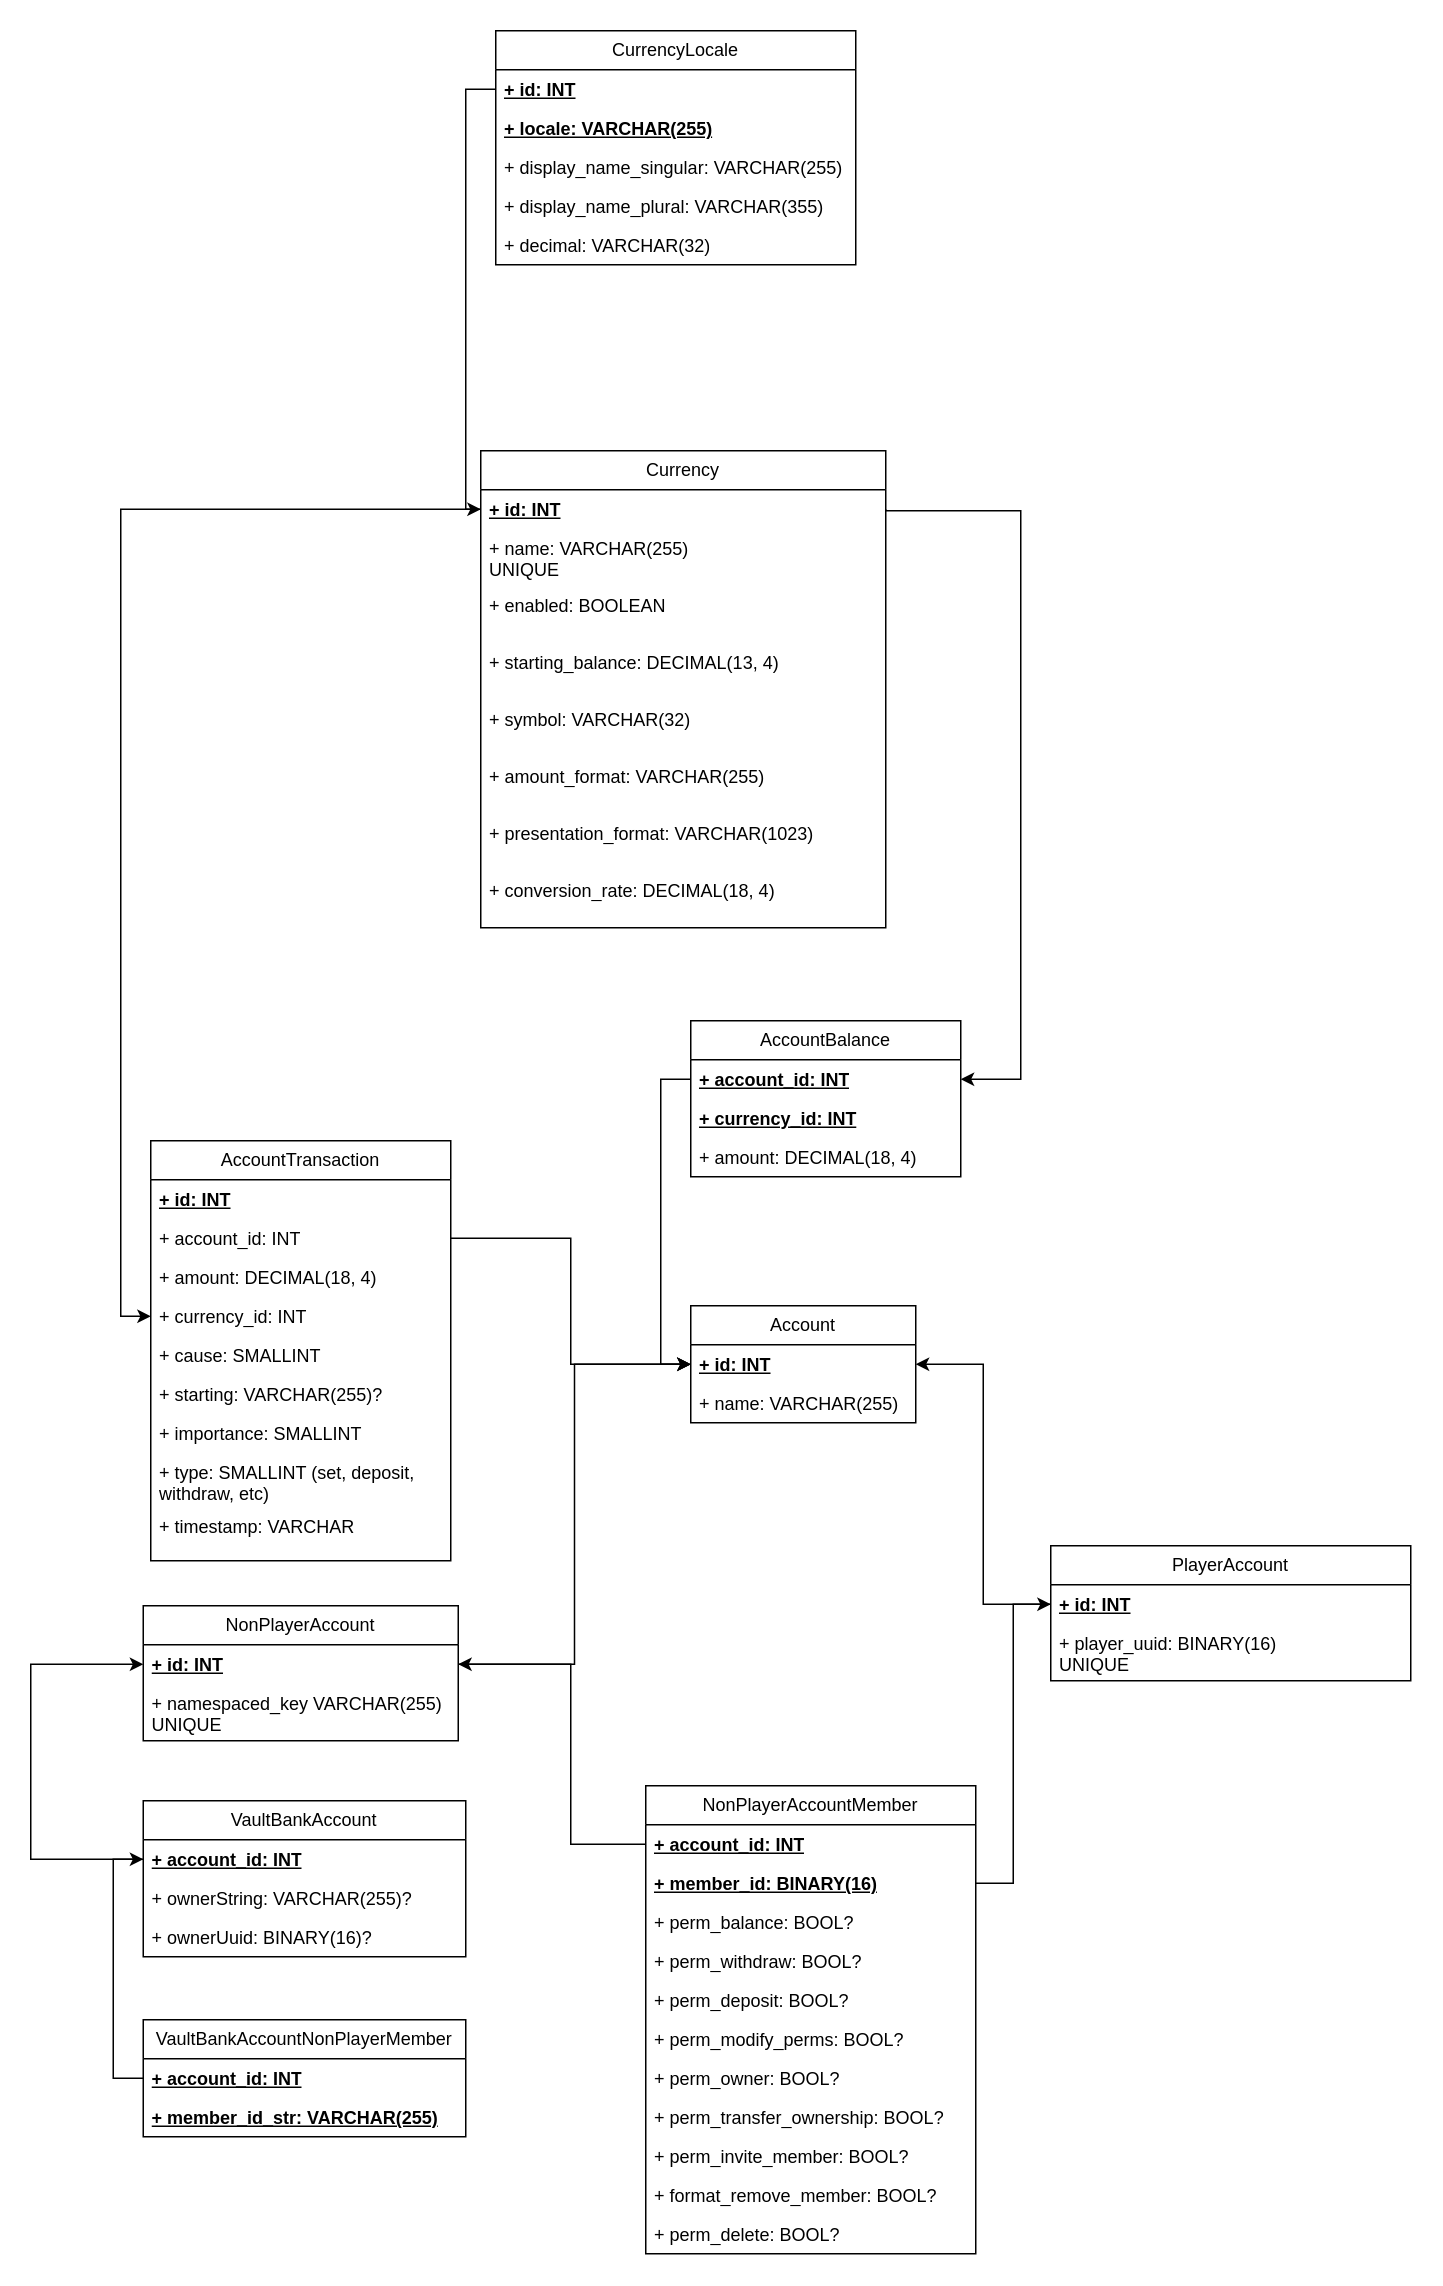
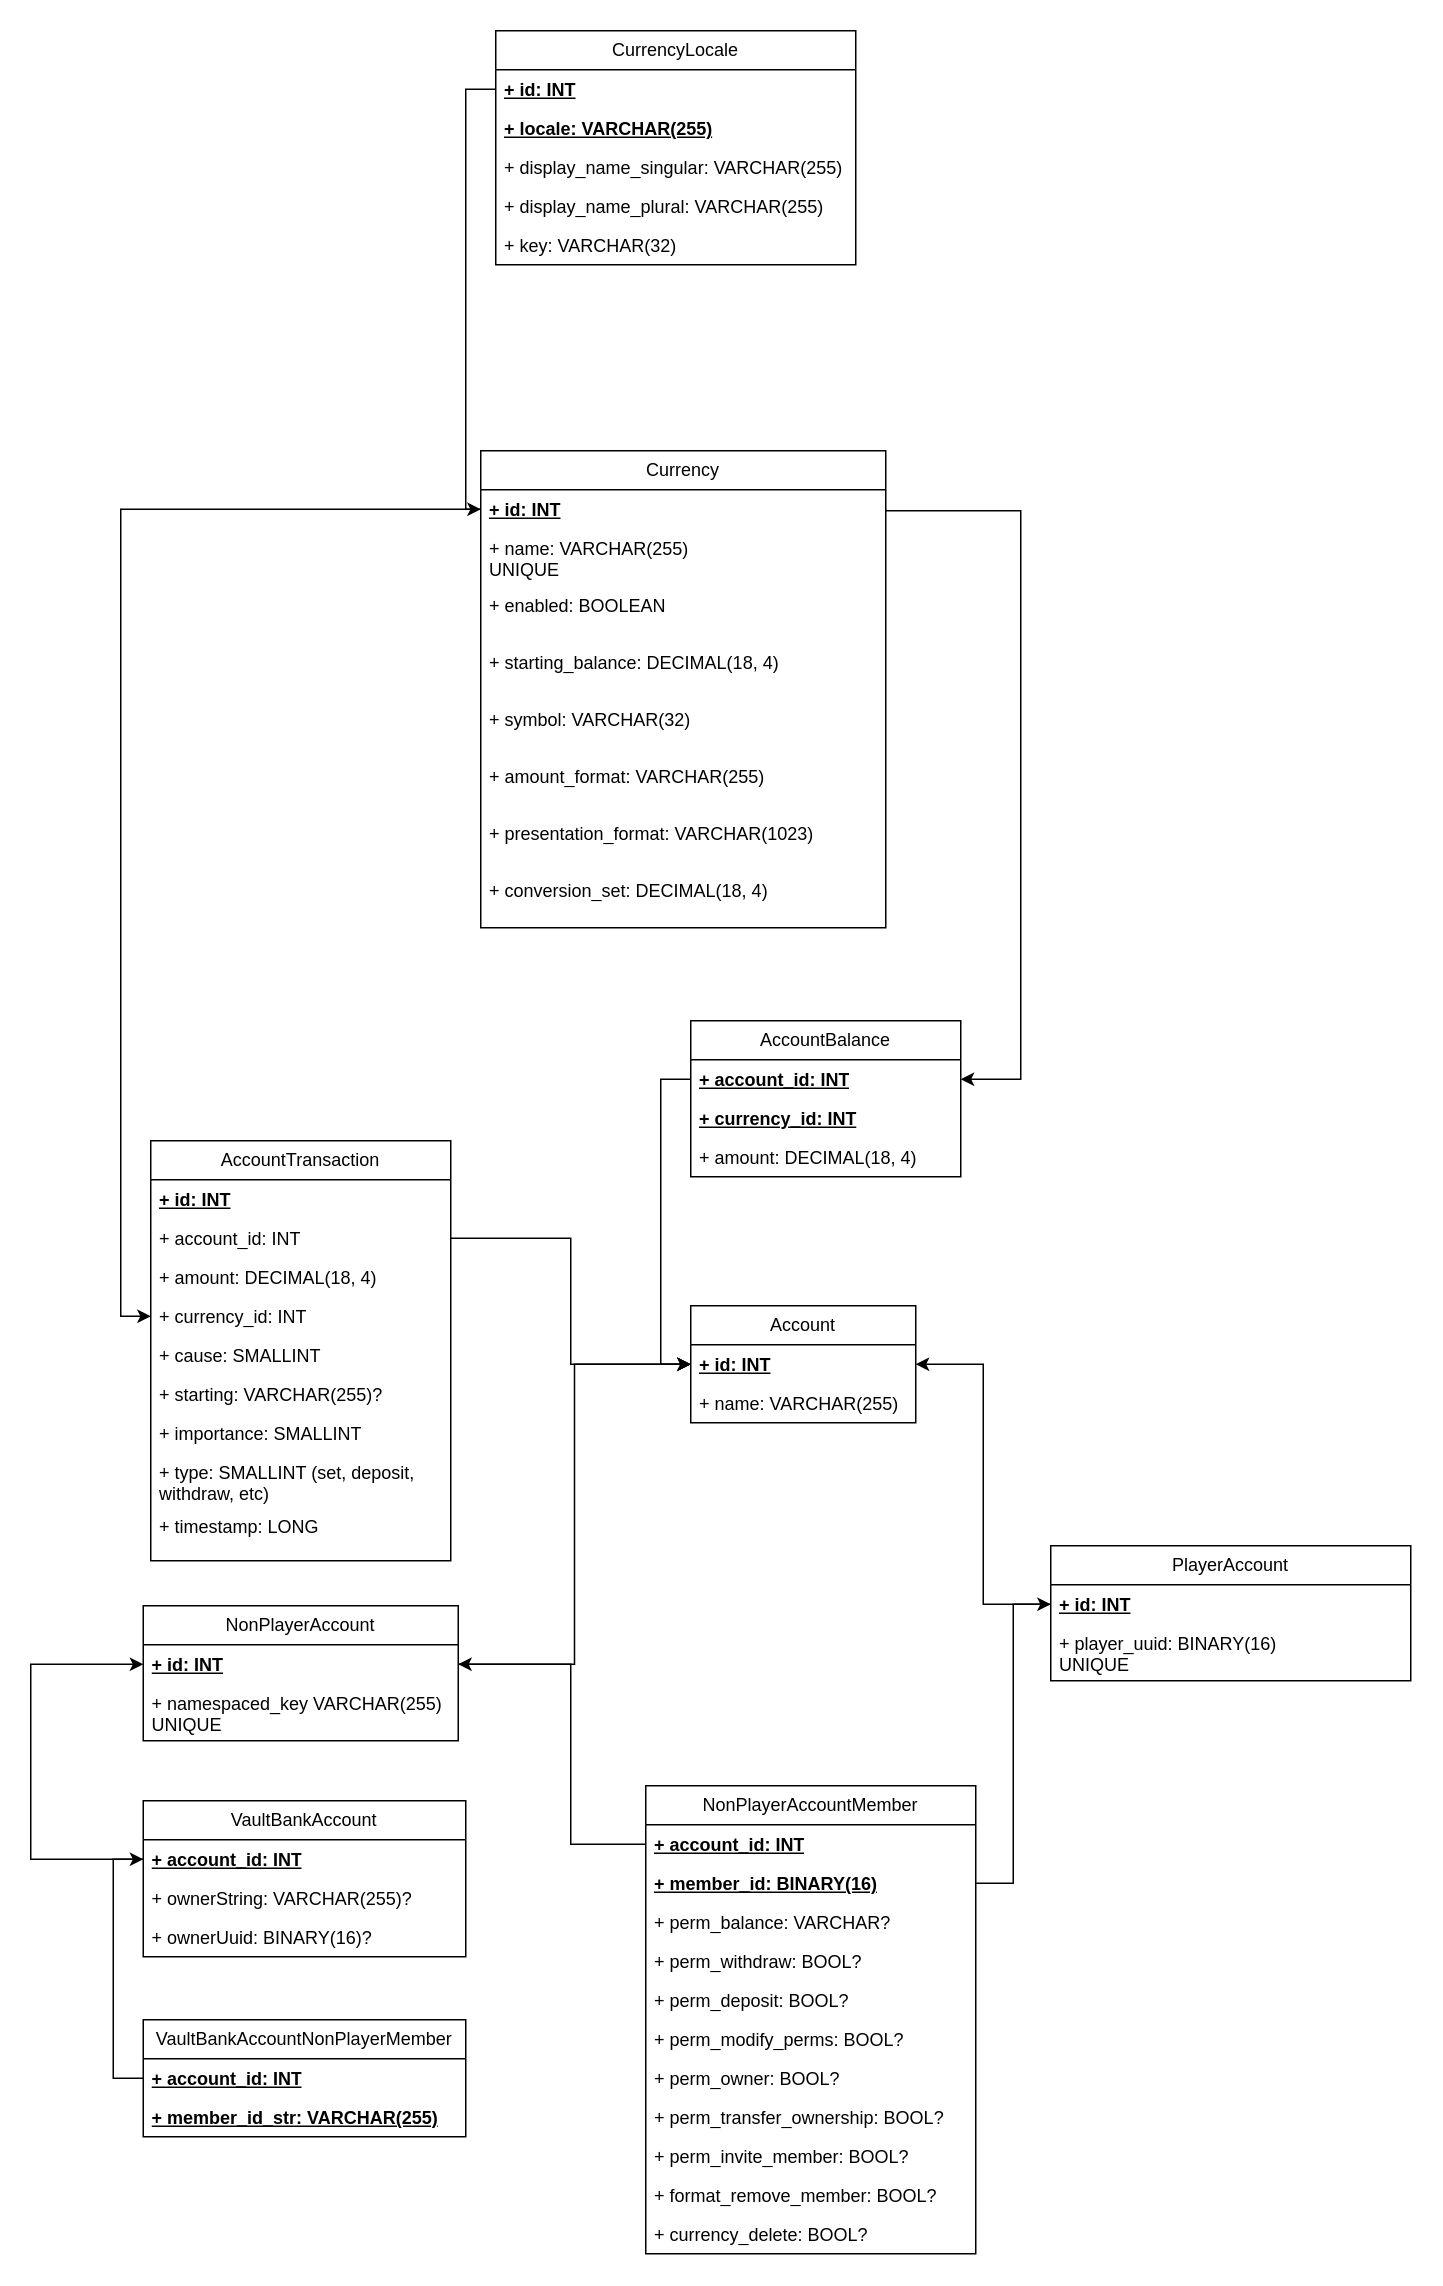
(665, 208) -> (665, 208)
(604, 247) -> (588, 247)
(645, 664) -> (645, 664)
(642, 892) -> (637, 892)
(251, 1528) -> (236, 1528)
(751, 1924) -> (766, 1924)
(746, 2236) -> (766, 2236)
